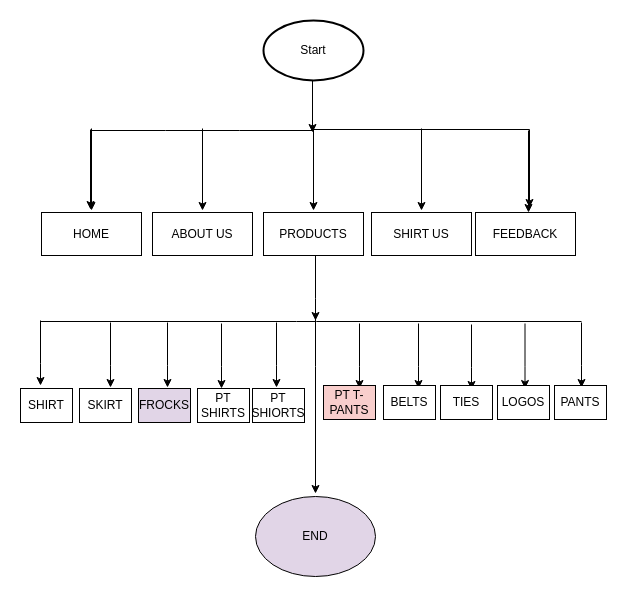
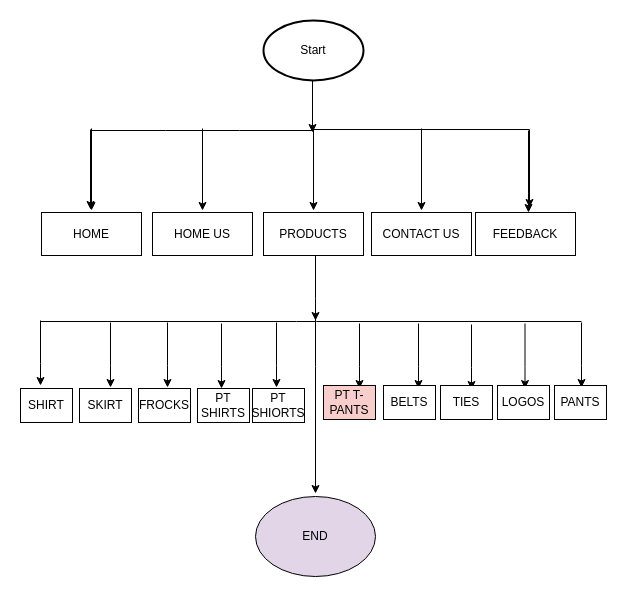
(203, 235) -> (203, 235)
(422, 235) -> (422, 235)
(165, 406) -> (165, 406)
